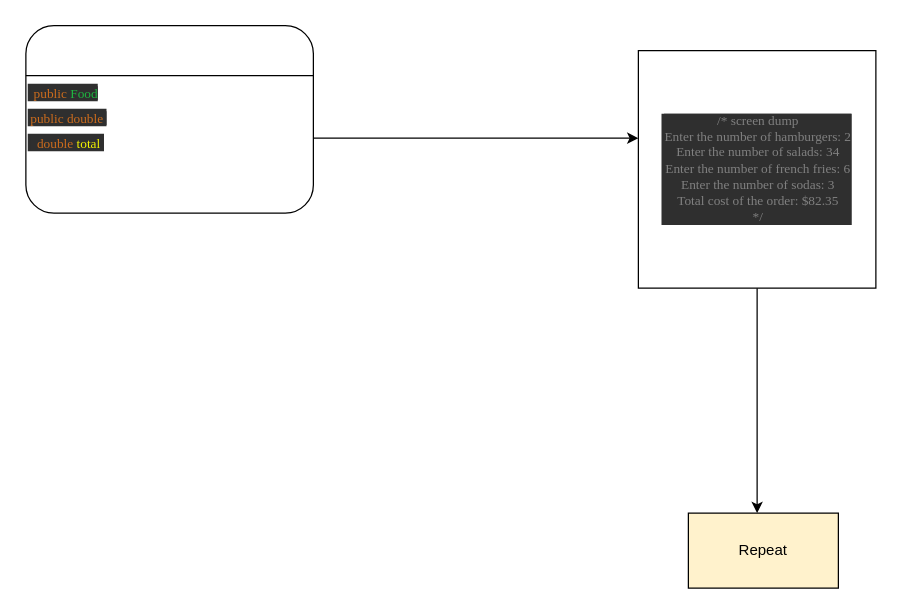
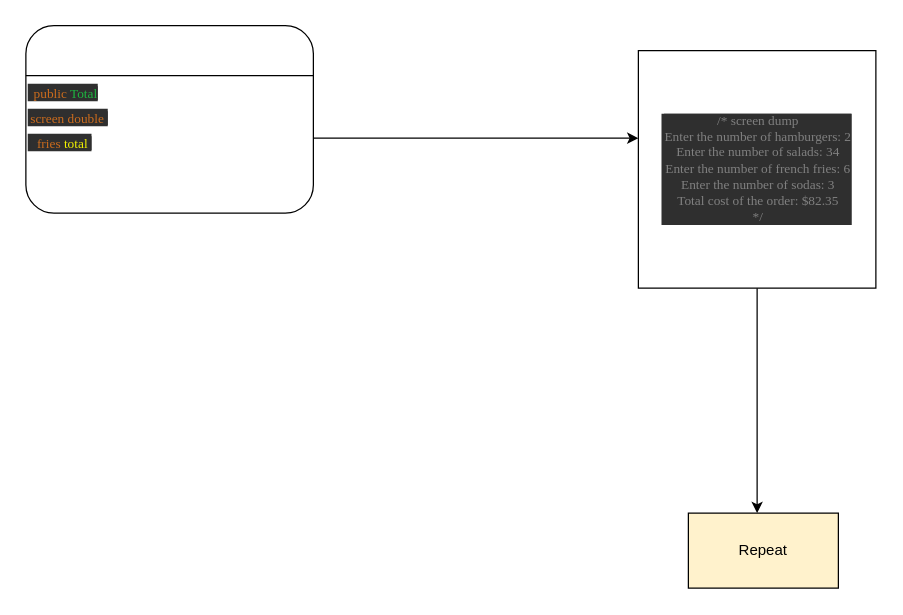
(68, 93) -> (71, 93)
(75, 118) -> (77, 127)
(73, 143) -> (68, 143)
